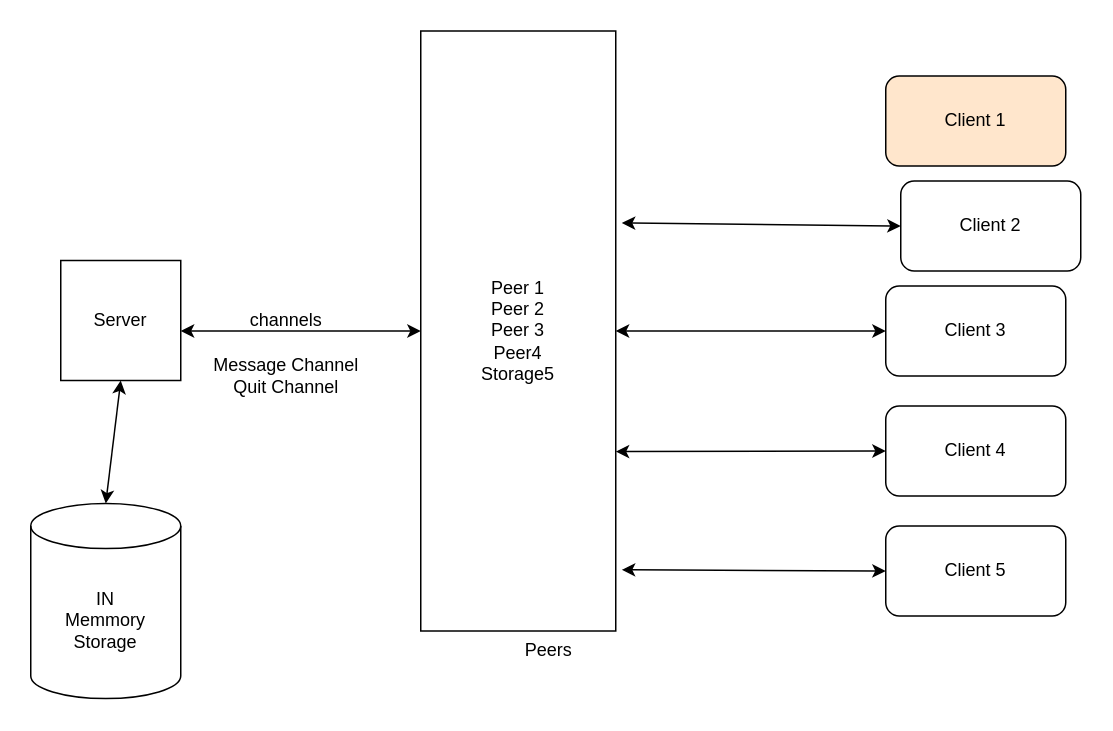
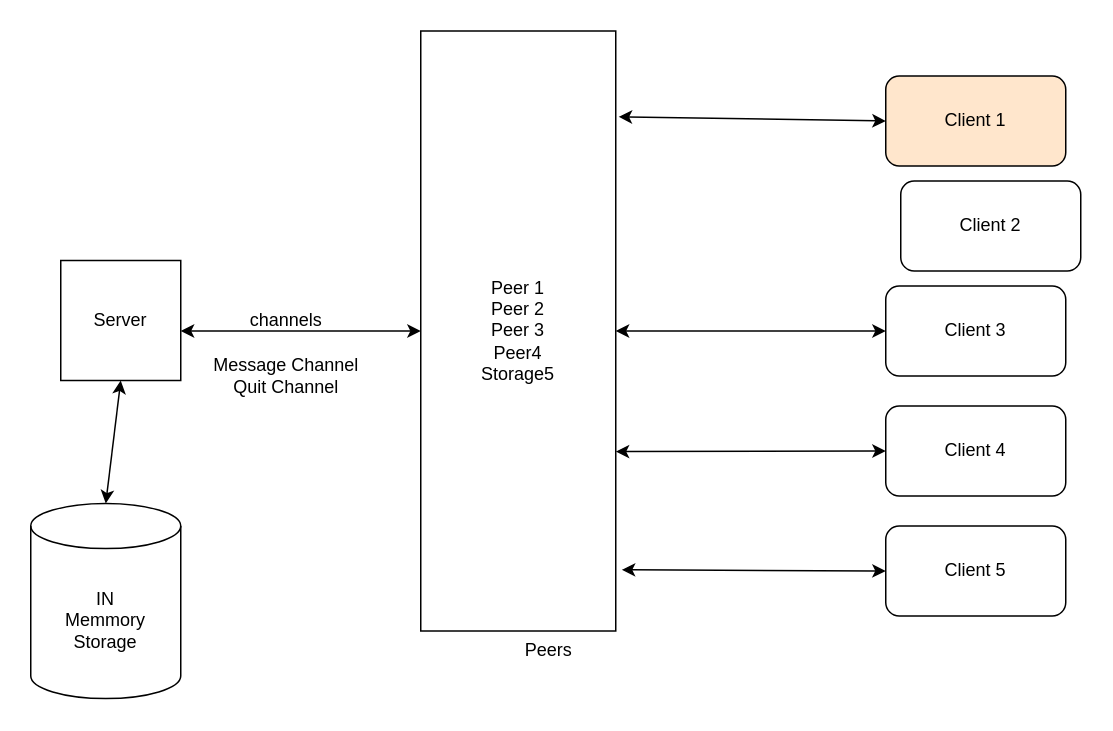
none -> (752, 119)
(761, 224) -> none
